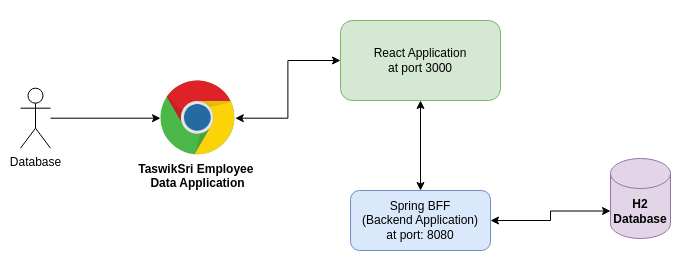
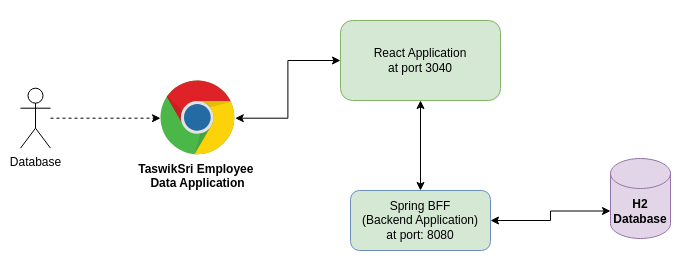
(421, 61) -> (421, 61)
(102, 118) -> (102, 118)
(421, 221) -> (421, 221)
